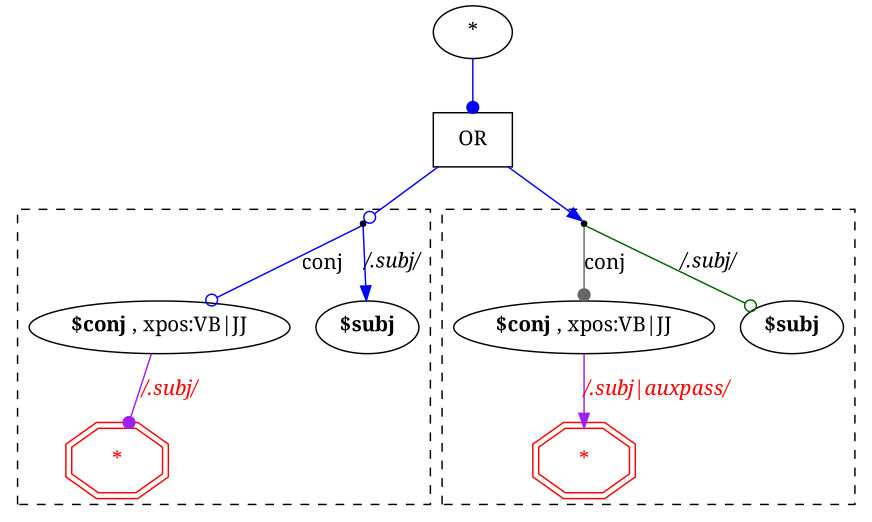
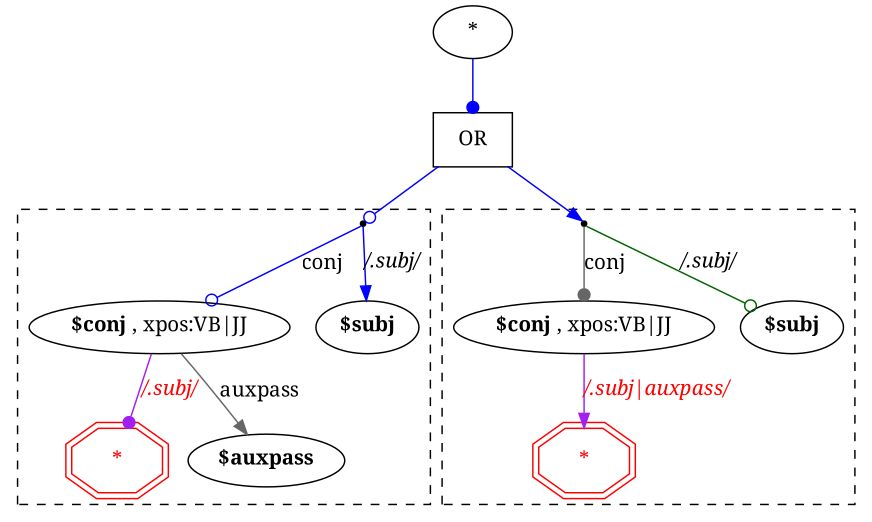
none -> (266, 461)
